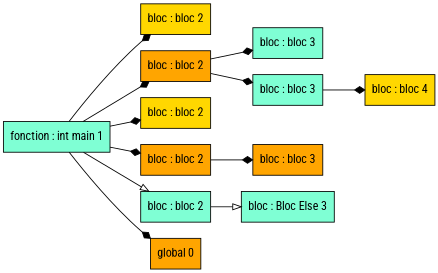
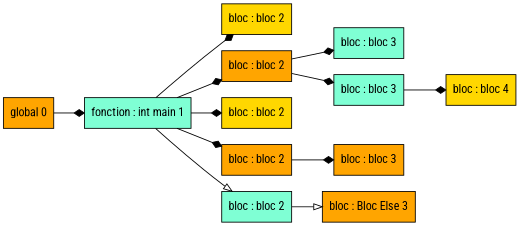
(104, 194) -> (64, 113)
(288, 207) -> (369, 207)
